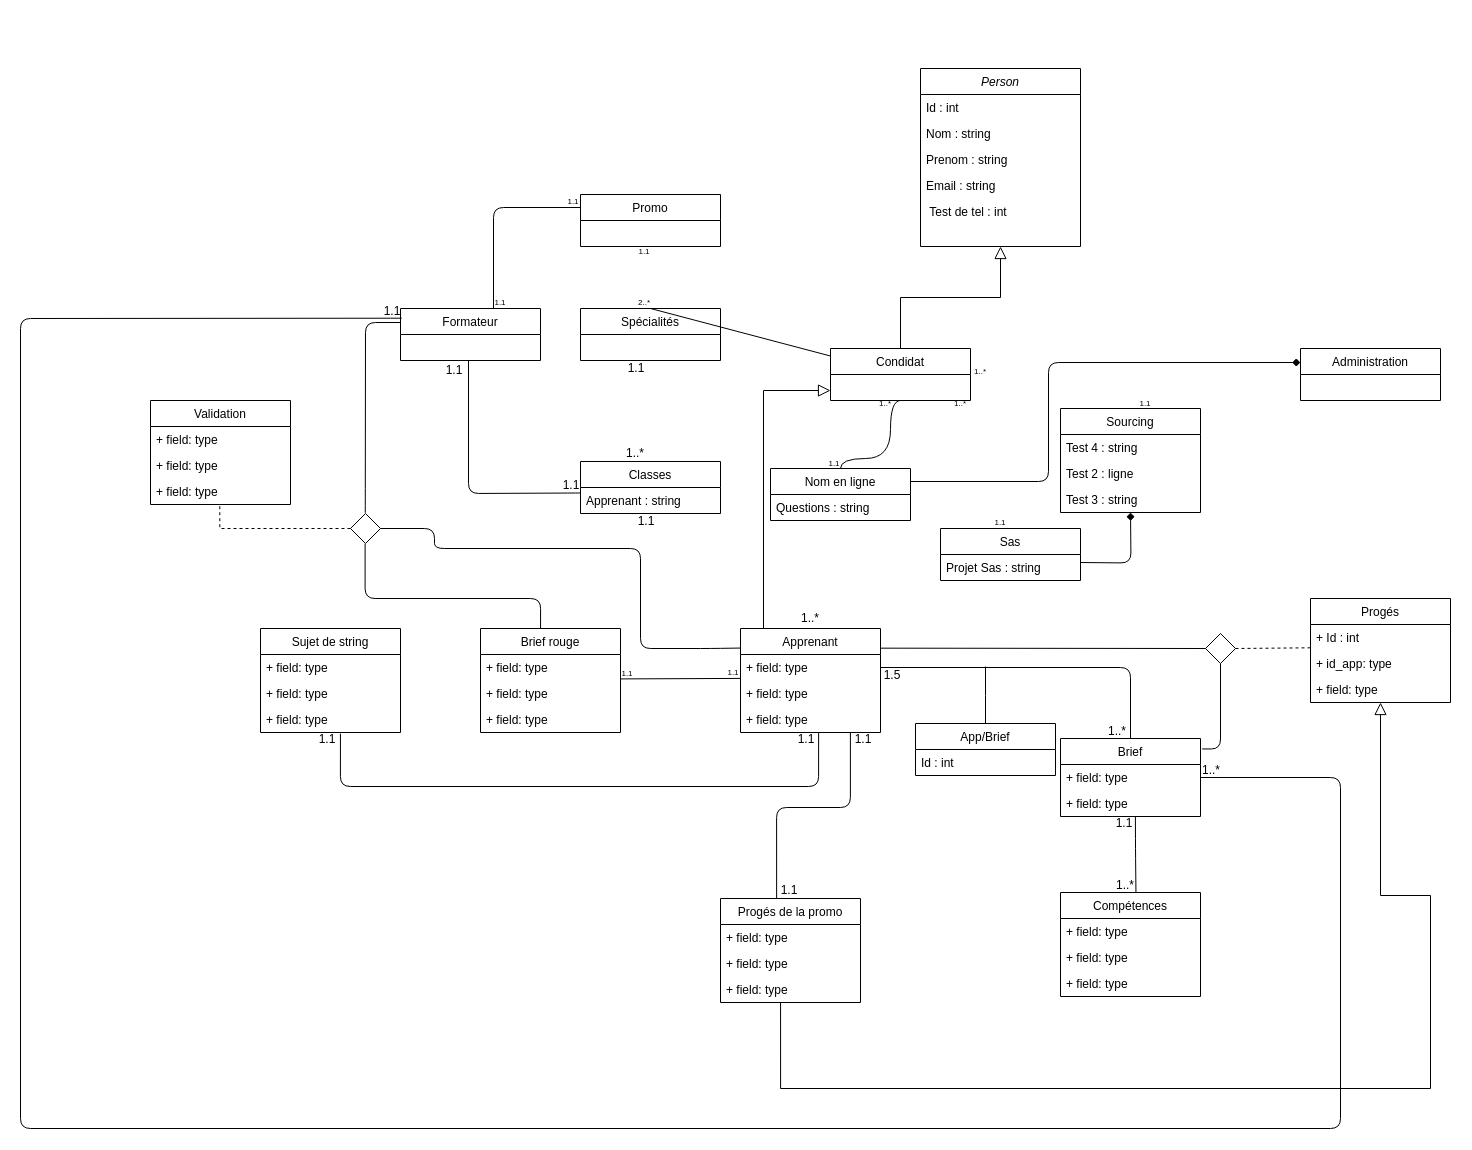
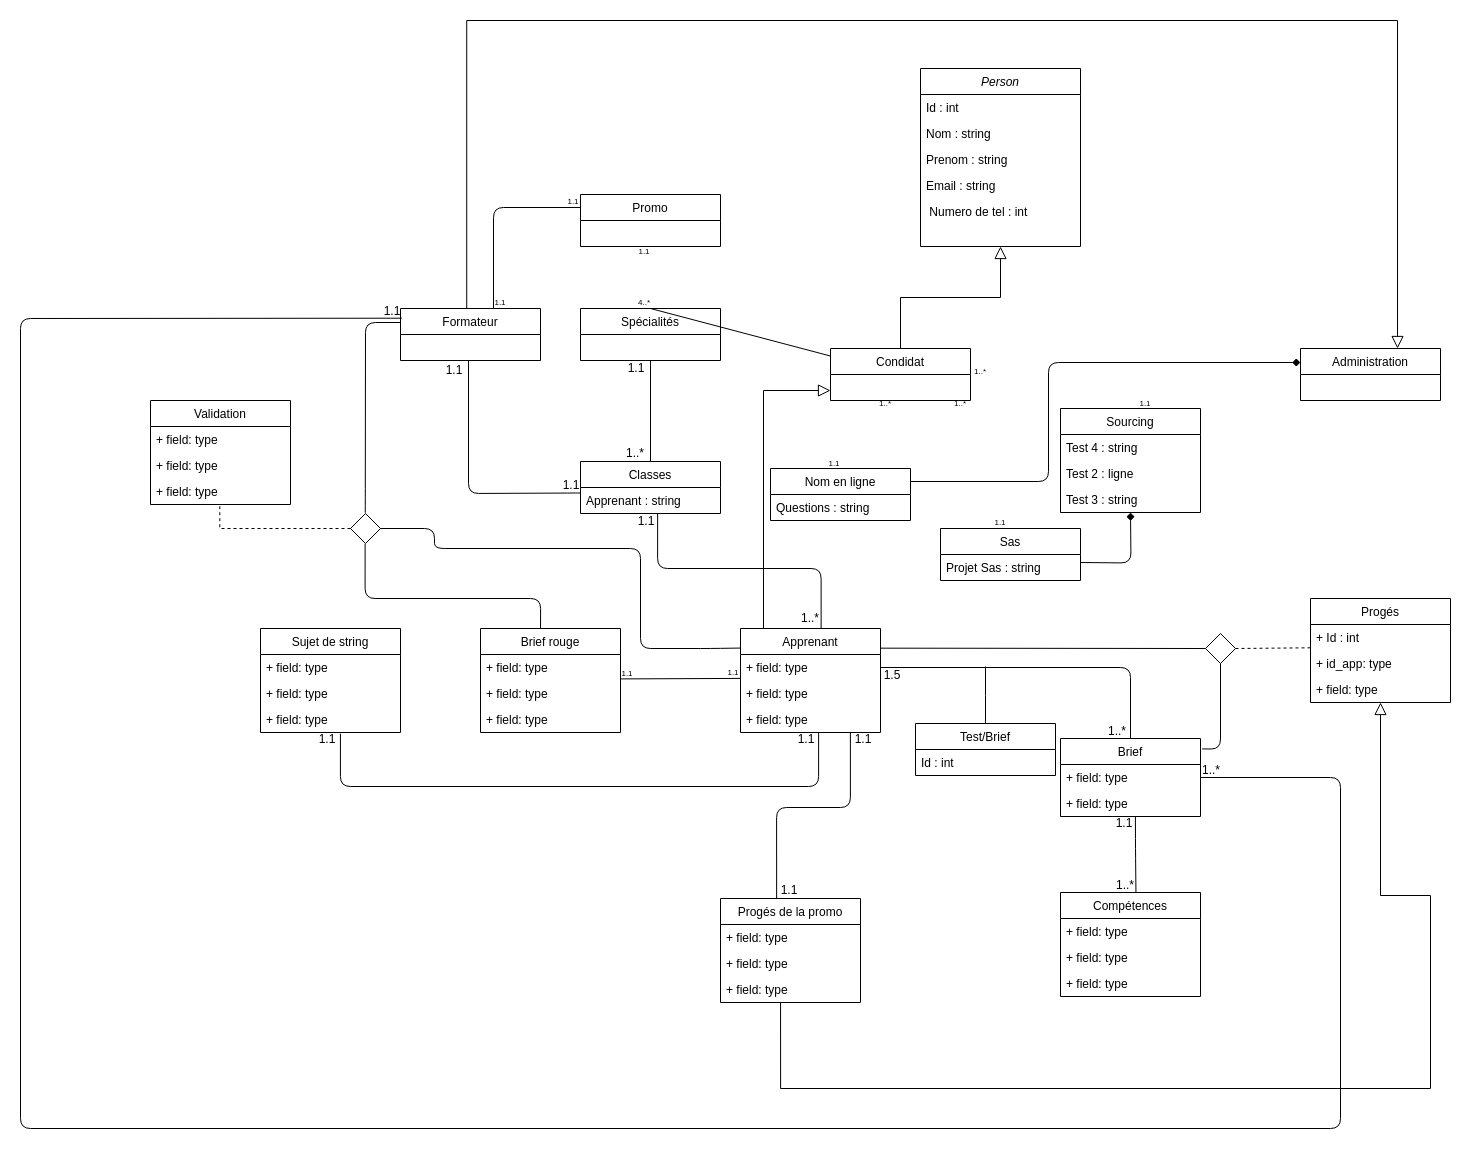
none -> (947, 21)
(972, 212) -> (979, 212)
(645, 302) -> (645, 302)
none -> (651, 410)
(887, 448) -> none
none -> (741, 569)
(985, 737) -> (985, 737)
